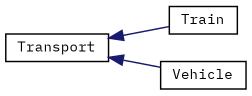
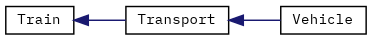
(146, 31) -> (107, 20)
